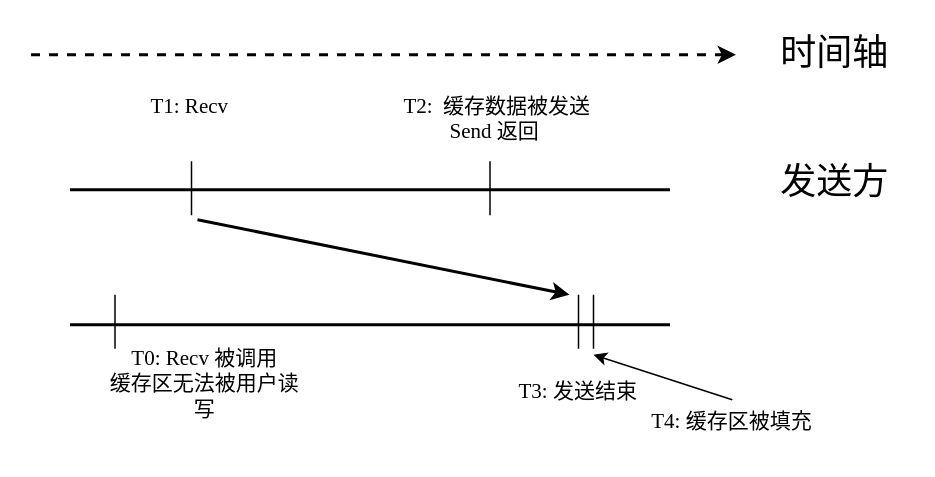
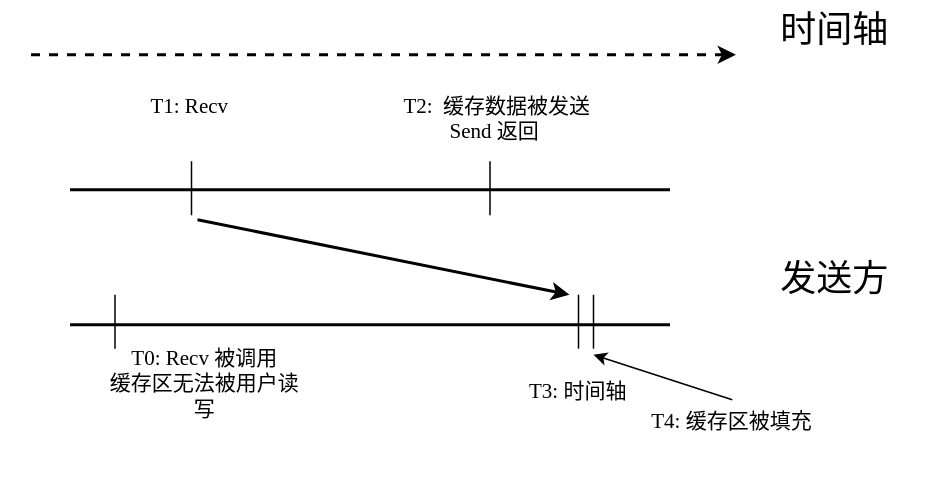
(835, 53) -> (835, 31)
(835, 182) -> (835, 280)
(578, 392) -> (578, 392)
